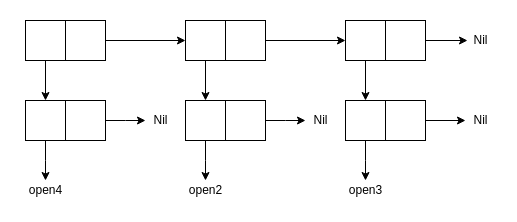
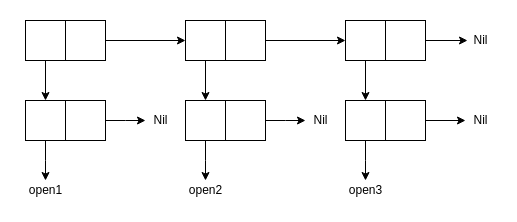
(46, 191) -> (46, 191)
